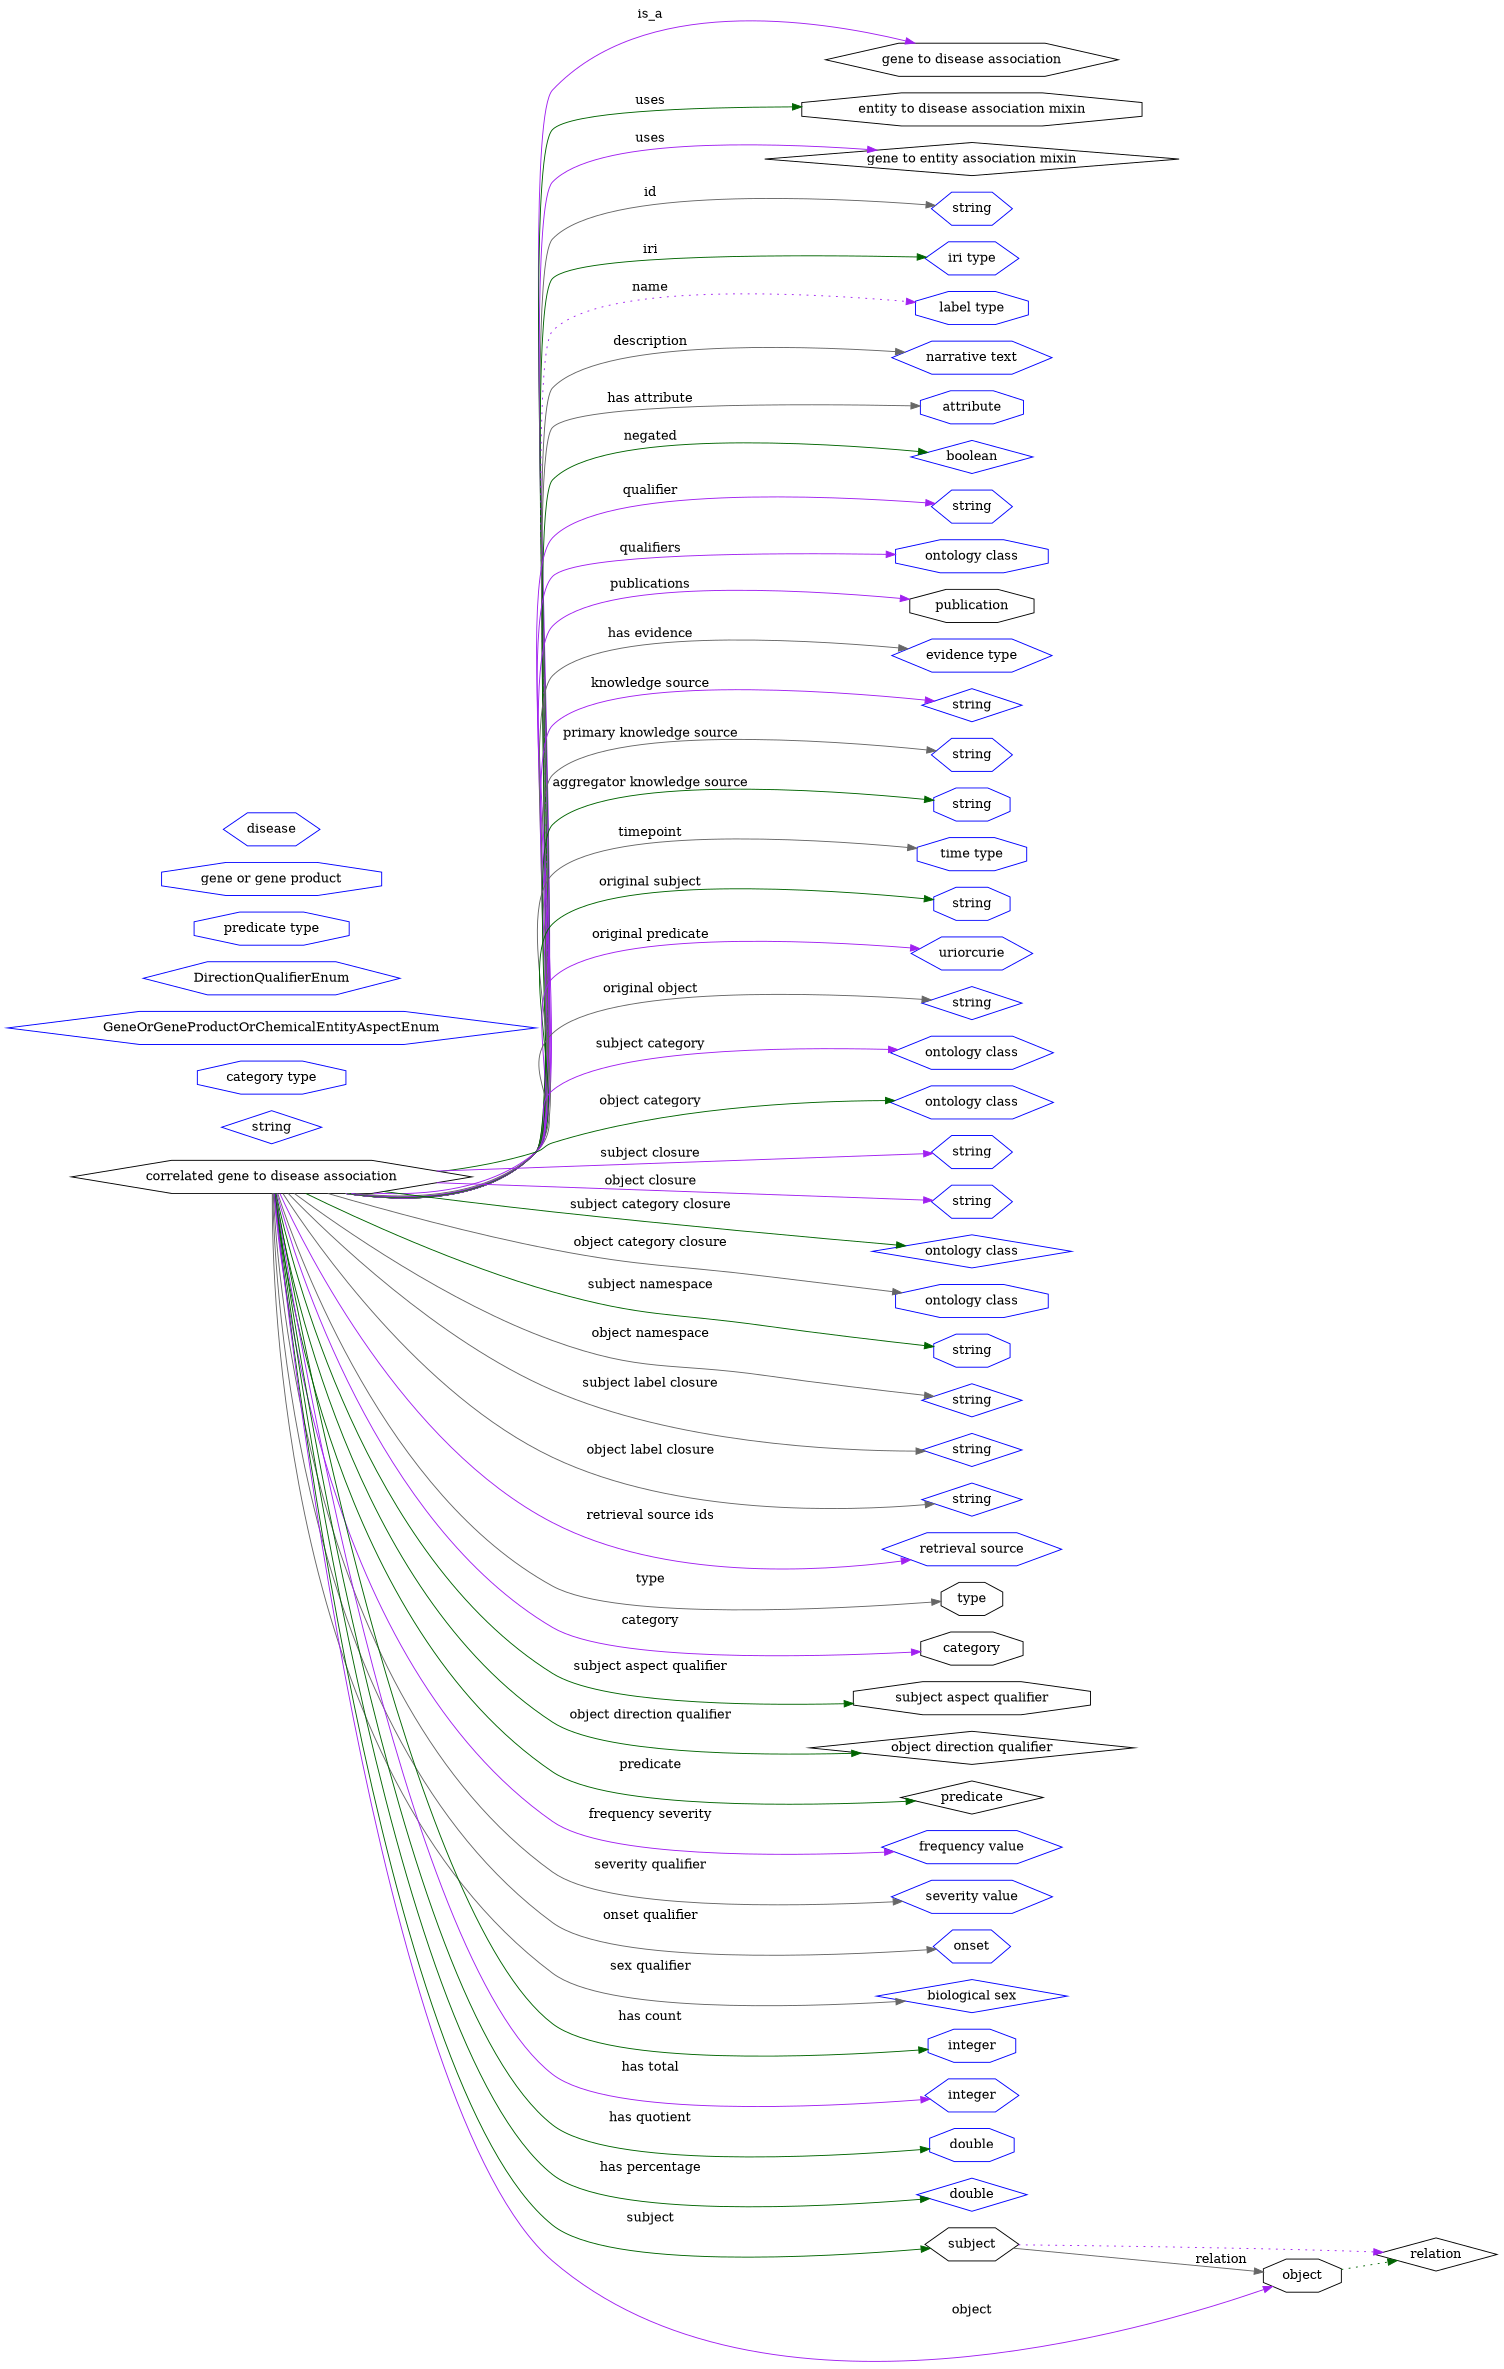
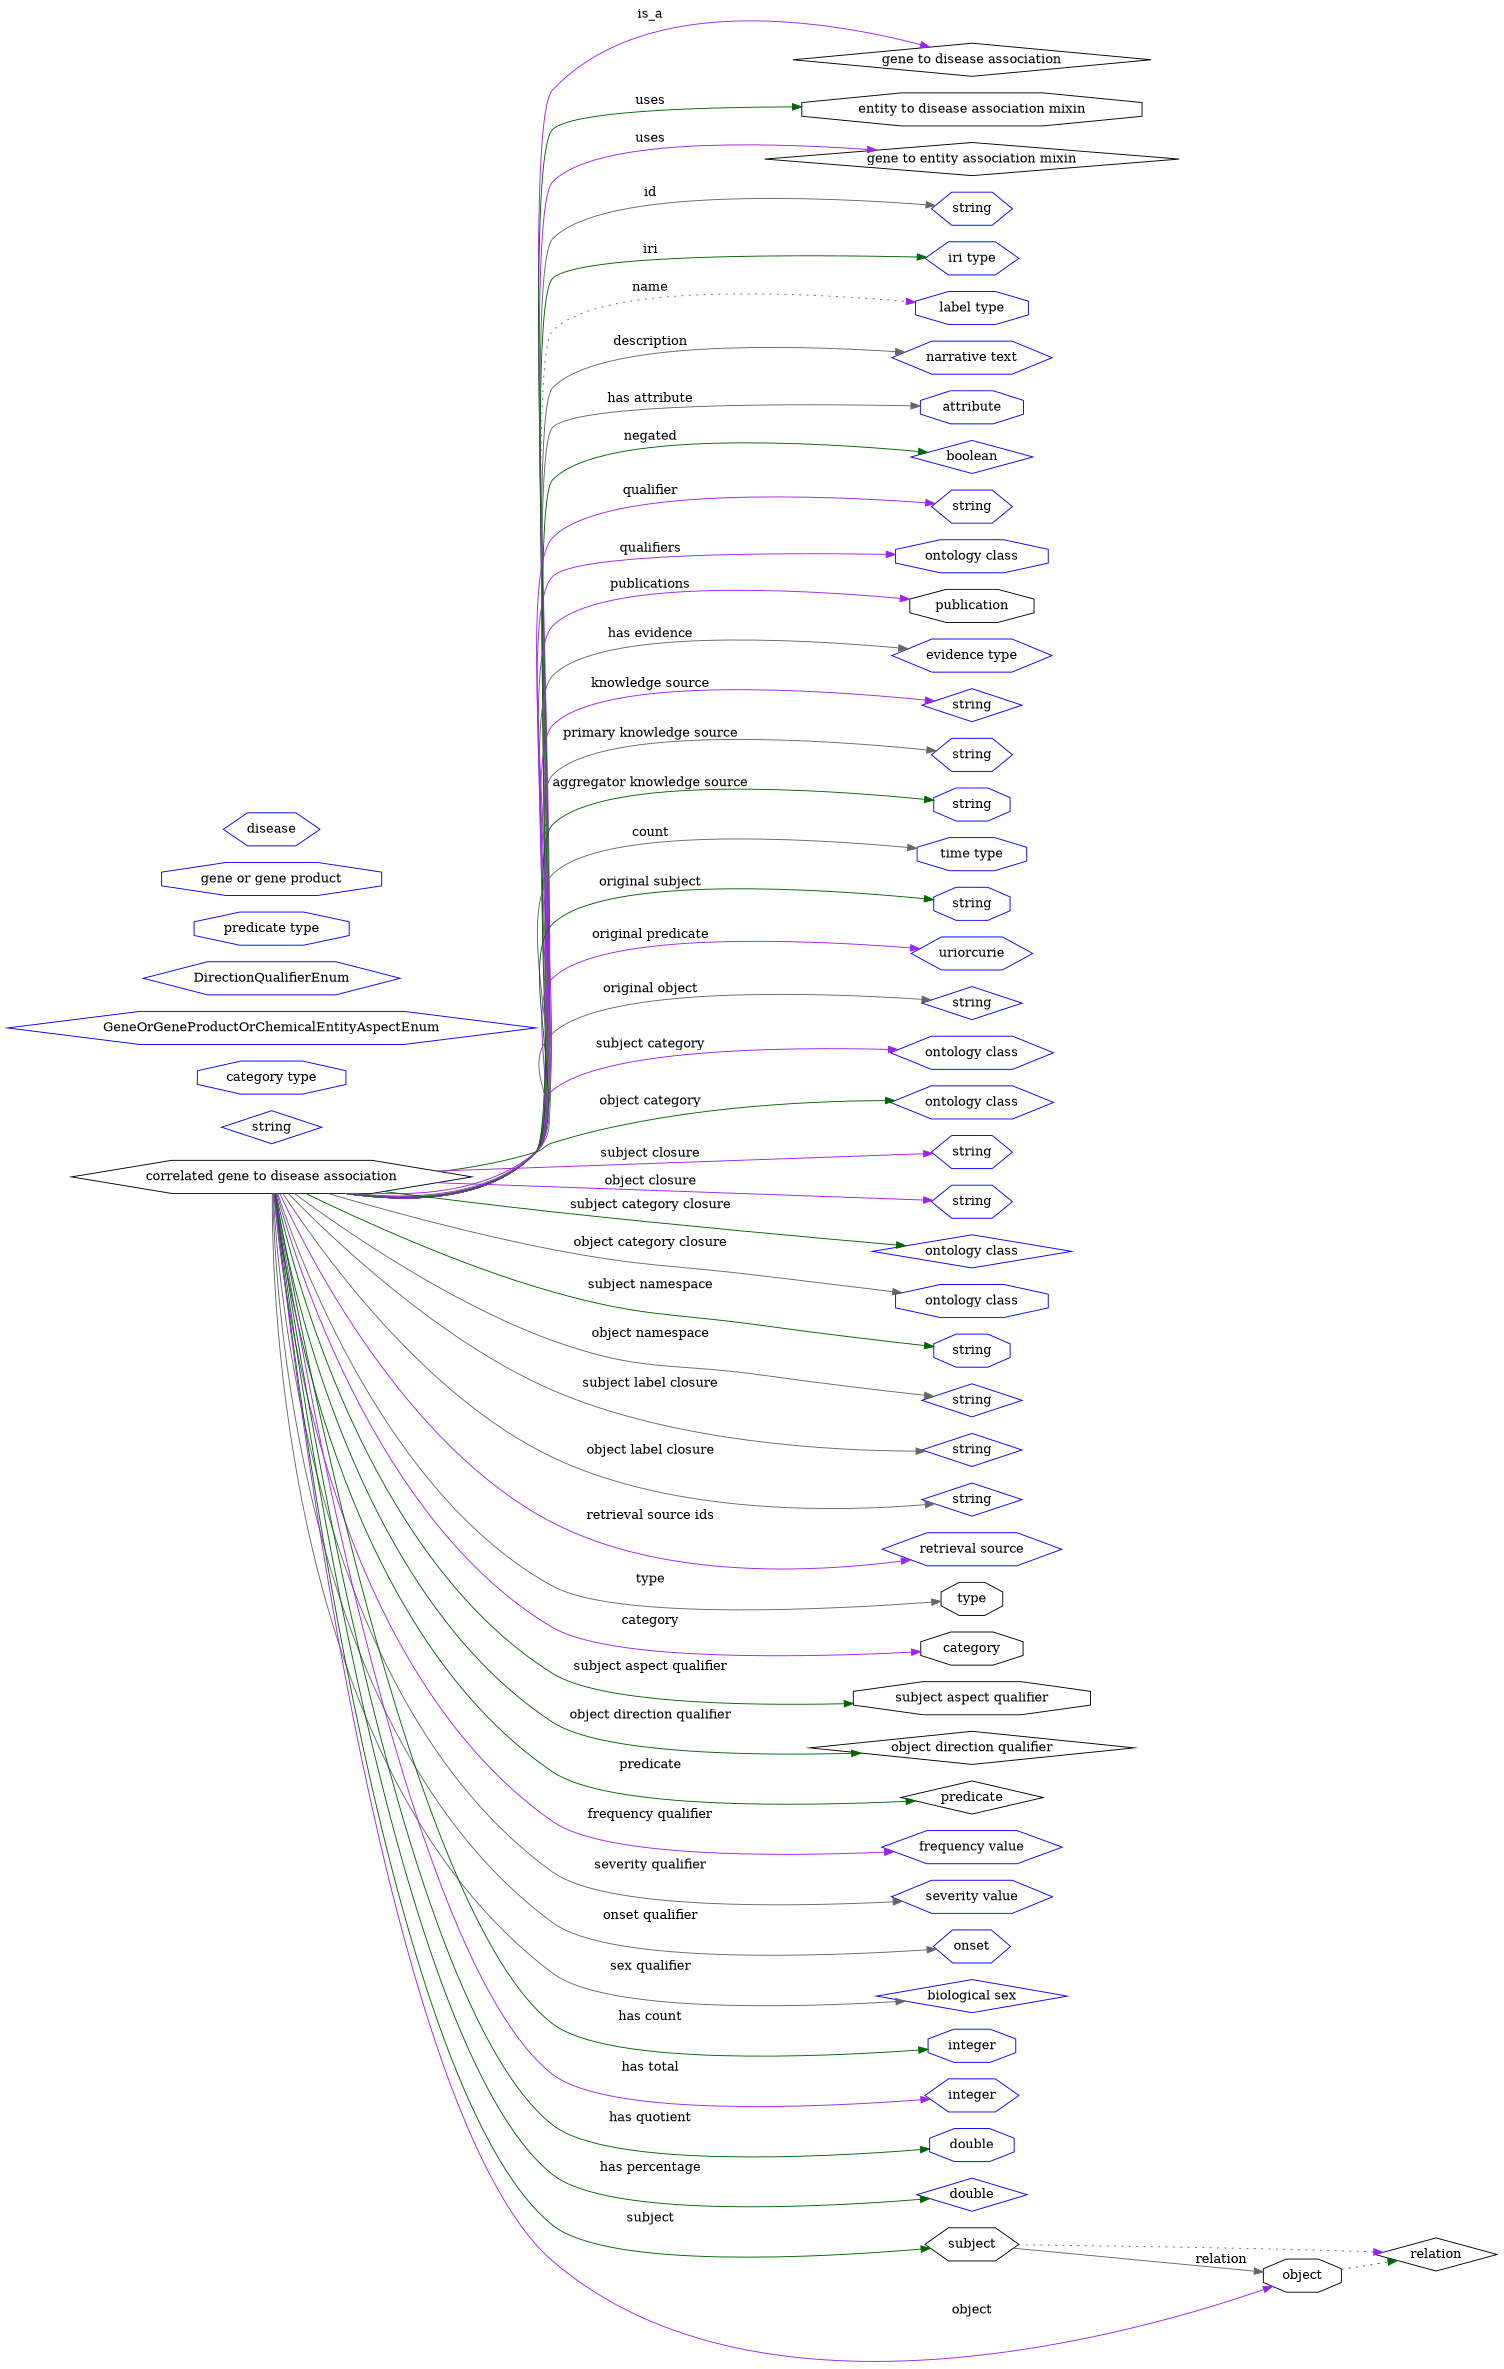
(972, 60) -> (972, 60)
(650, 833) -> (650, 833)
(650, 1815) -> (650, 1815)
